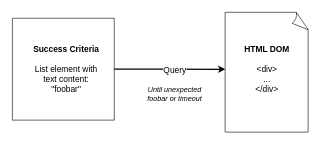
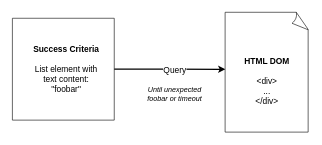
(267, 69) -> (267, 81)
